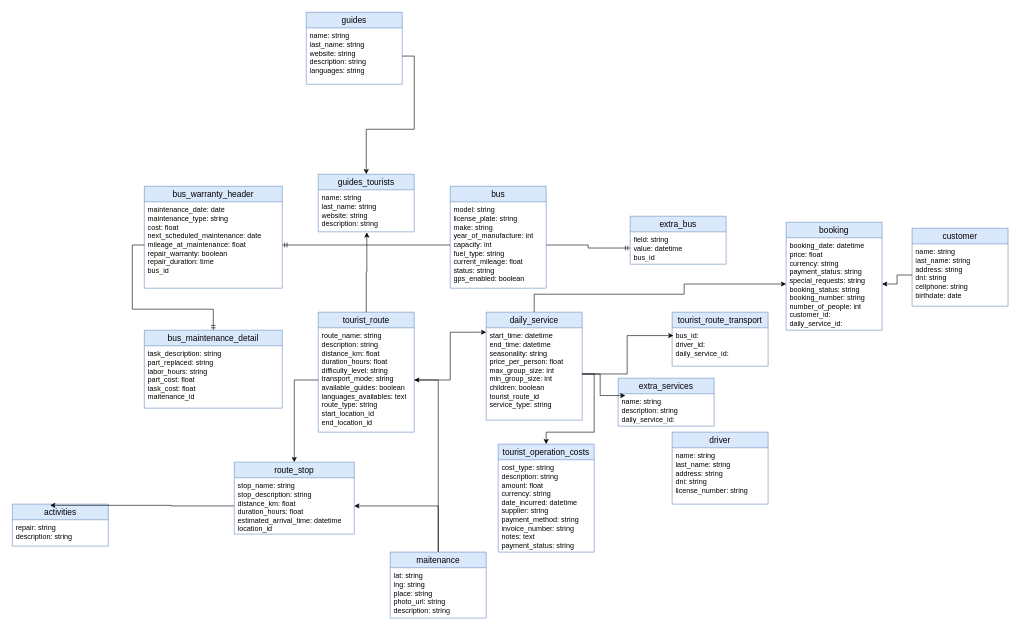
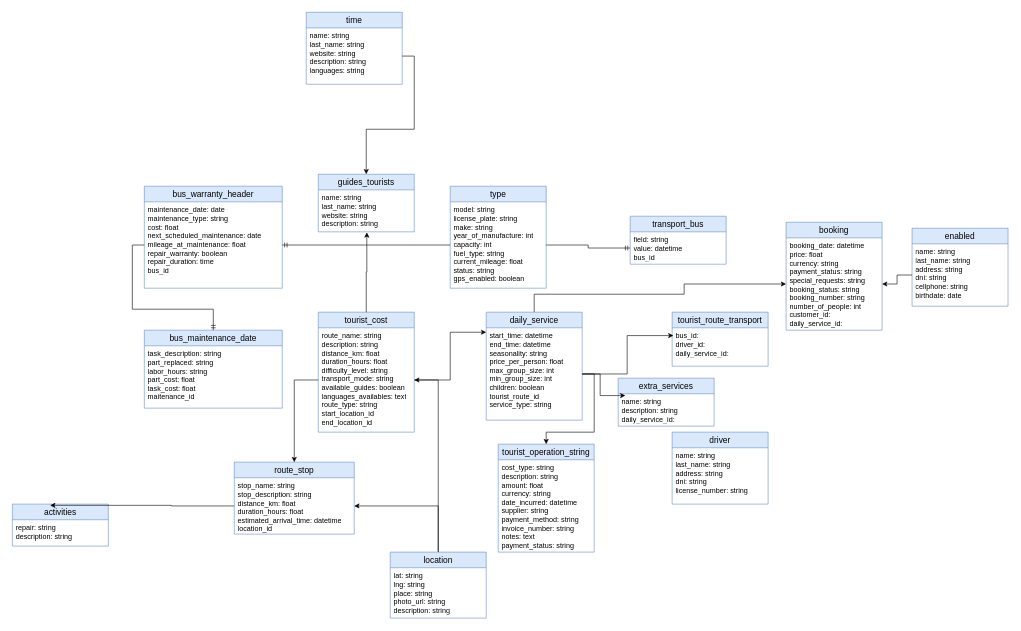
(354, 21) -> (354, 21)
(498, 195) -> (498, 195)
(678, 225) -> (678, 225)
(960, 237) -> (960, 237)
(366, 321) -> (366, 321)
(213, 339) -> (213, 339)
(546, 453) -> (546, 453)
(438, 561) -> (438, 561)
